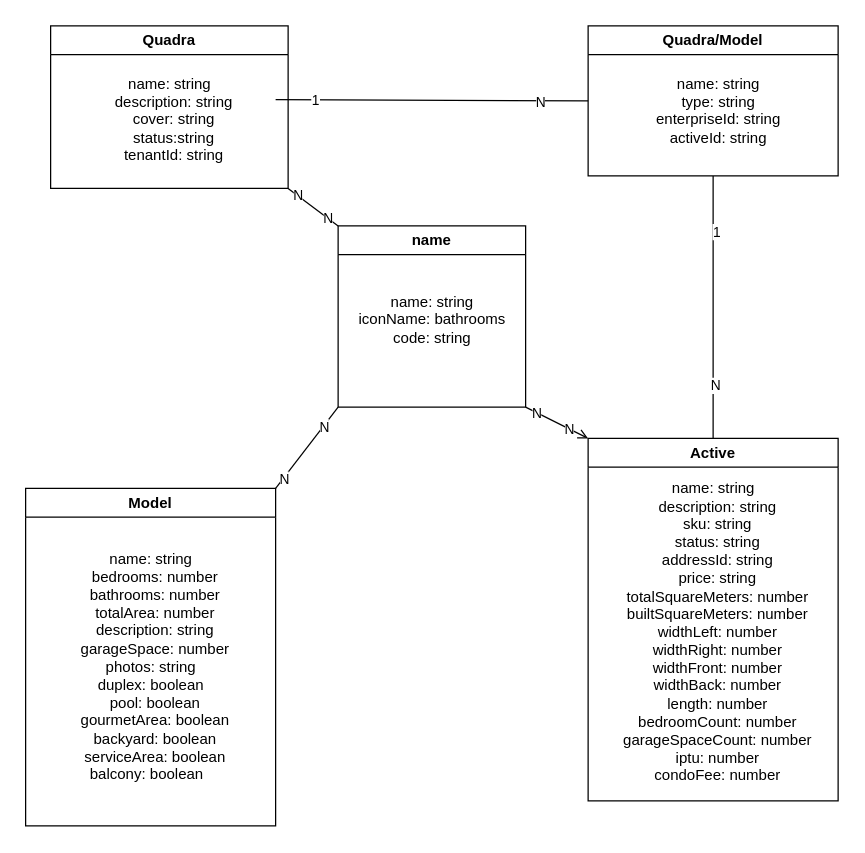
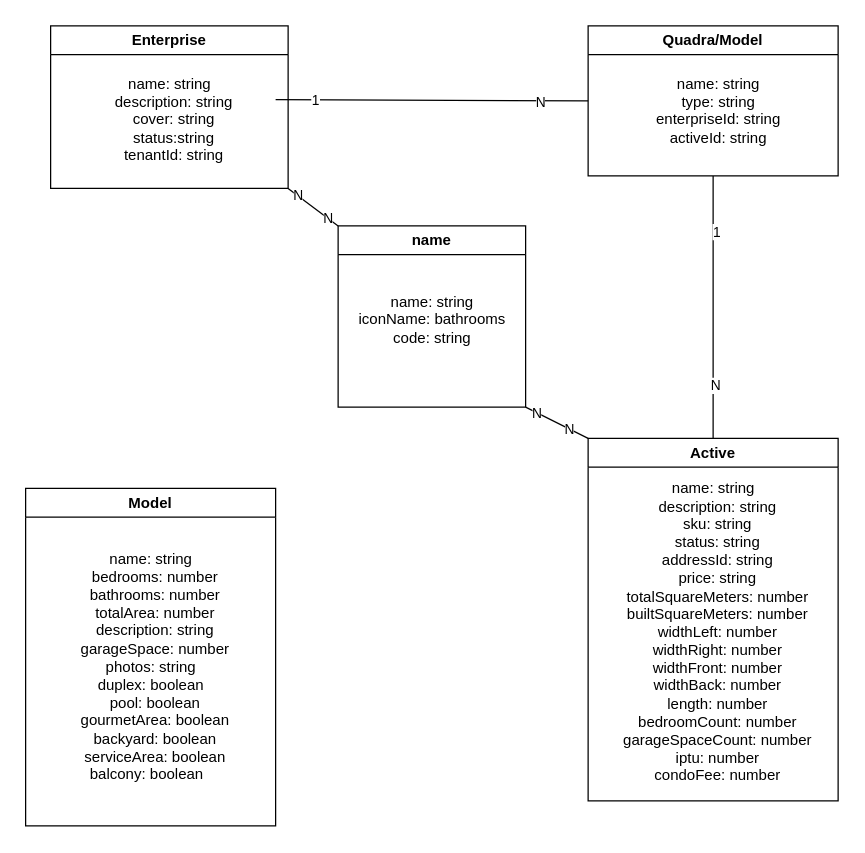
(169, 41) -> (169, 41)
(583, 436) -> (584, 436)
(306, 448) -> none
